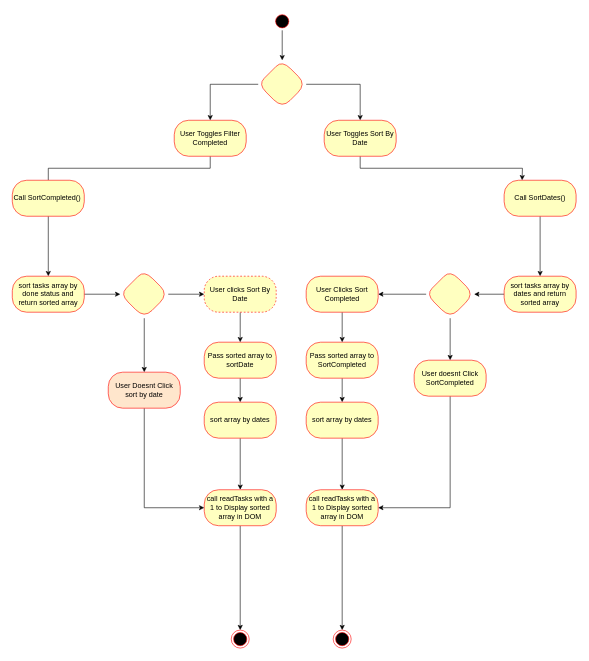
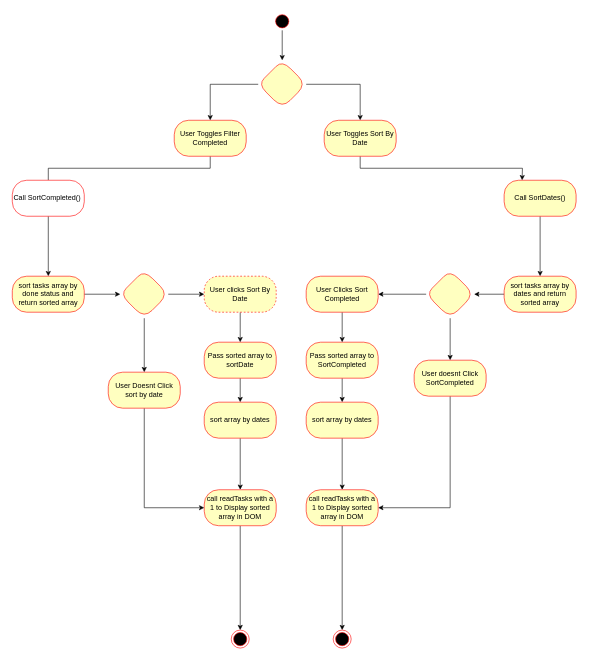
(48, 198) -> (48, 198)
(144, 390) -> (144, 390)
